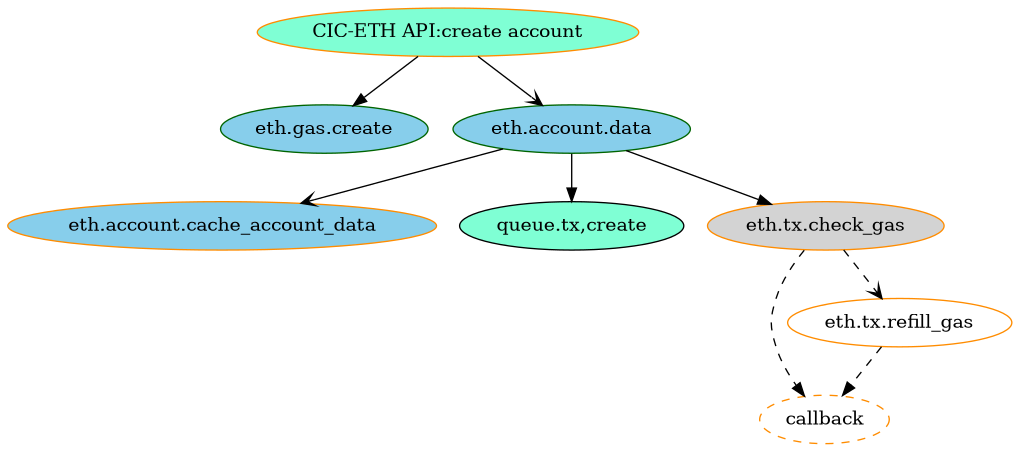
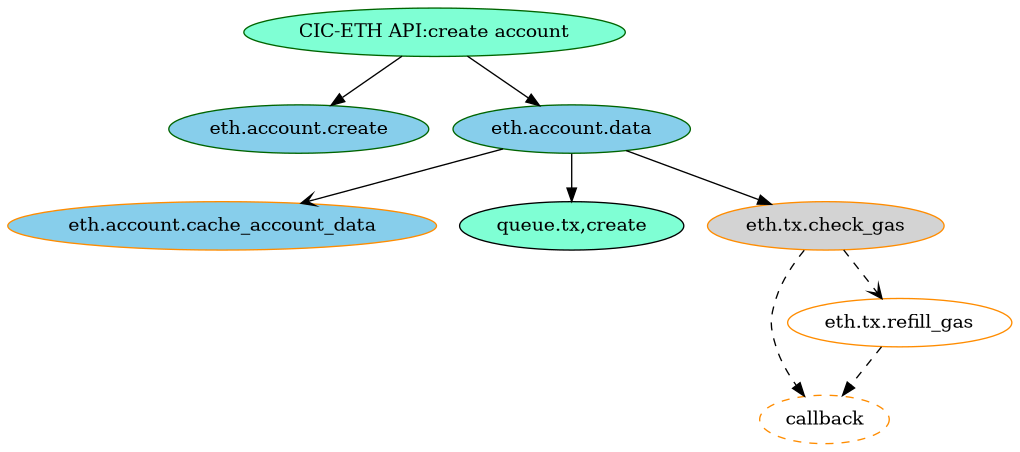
(448, 32) -> (435, 32)
(505, 77) -> (498, 77)
(324, 129) -> (299, 129)
